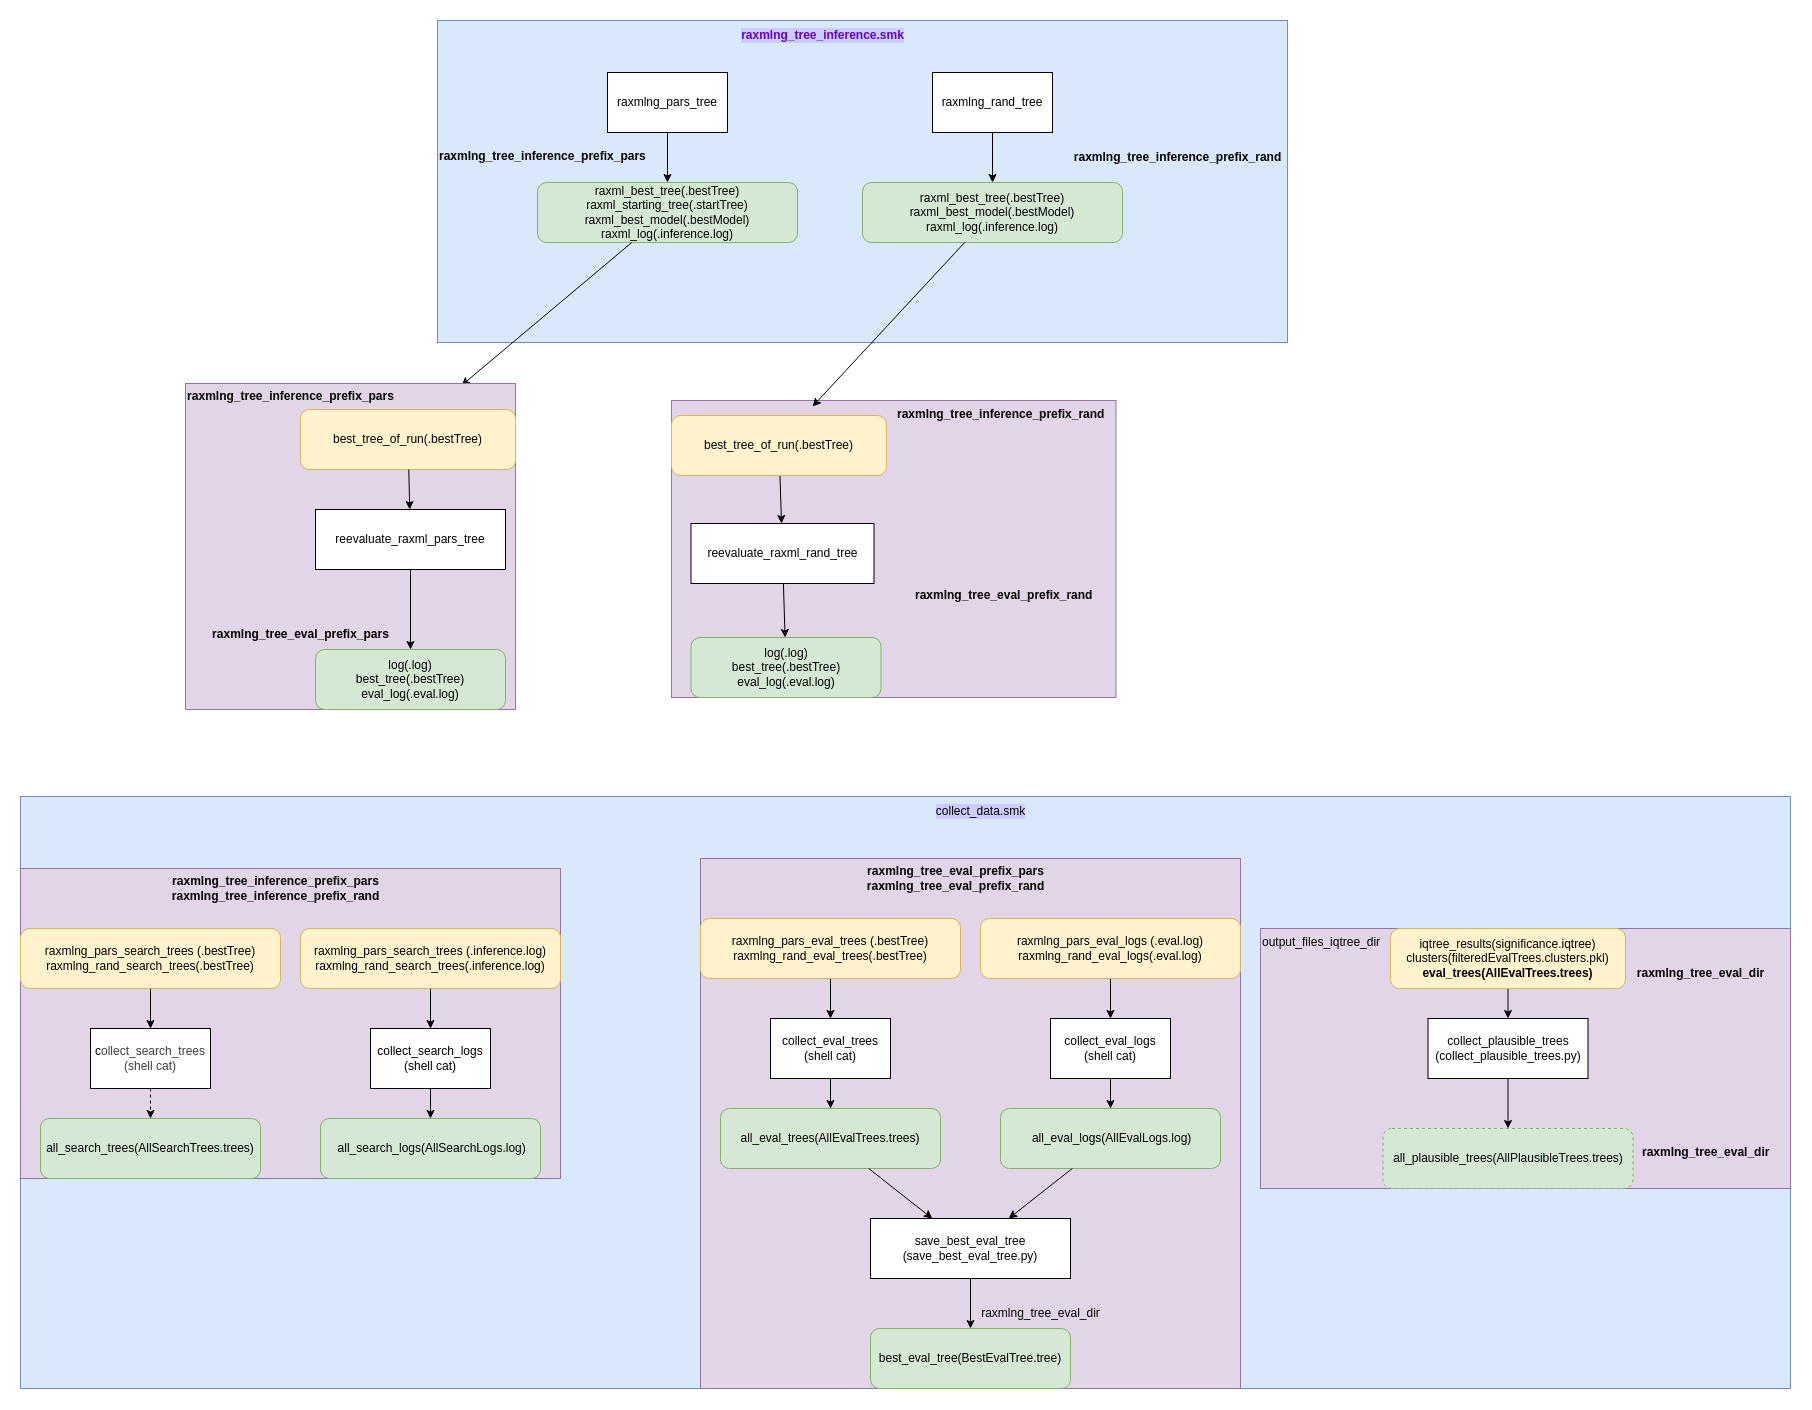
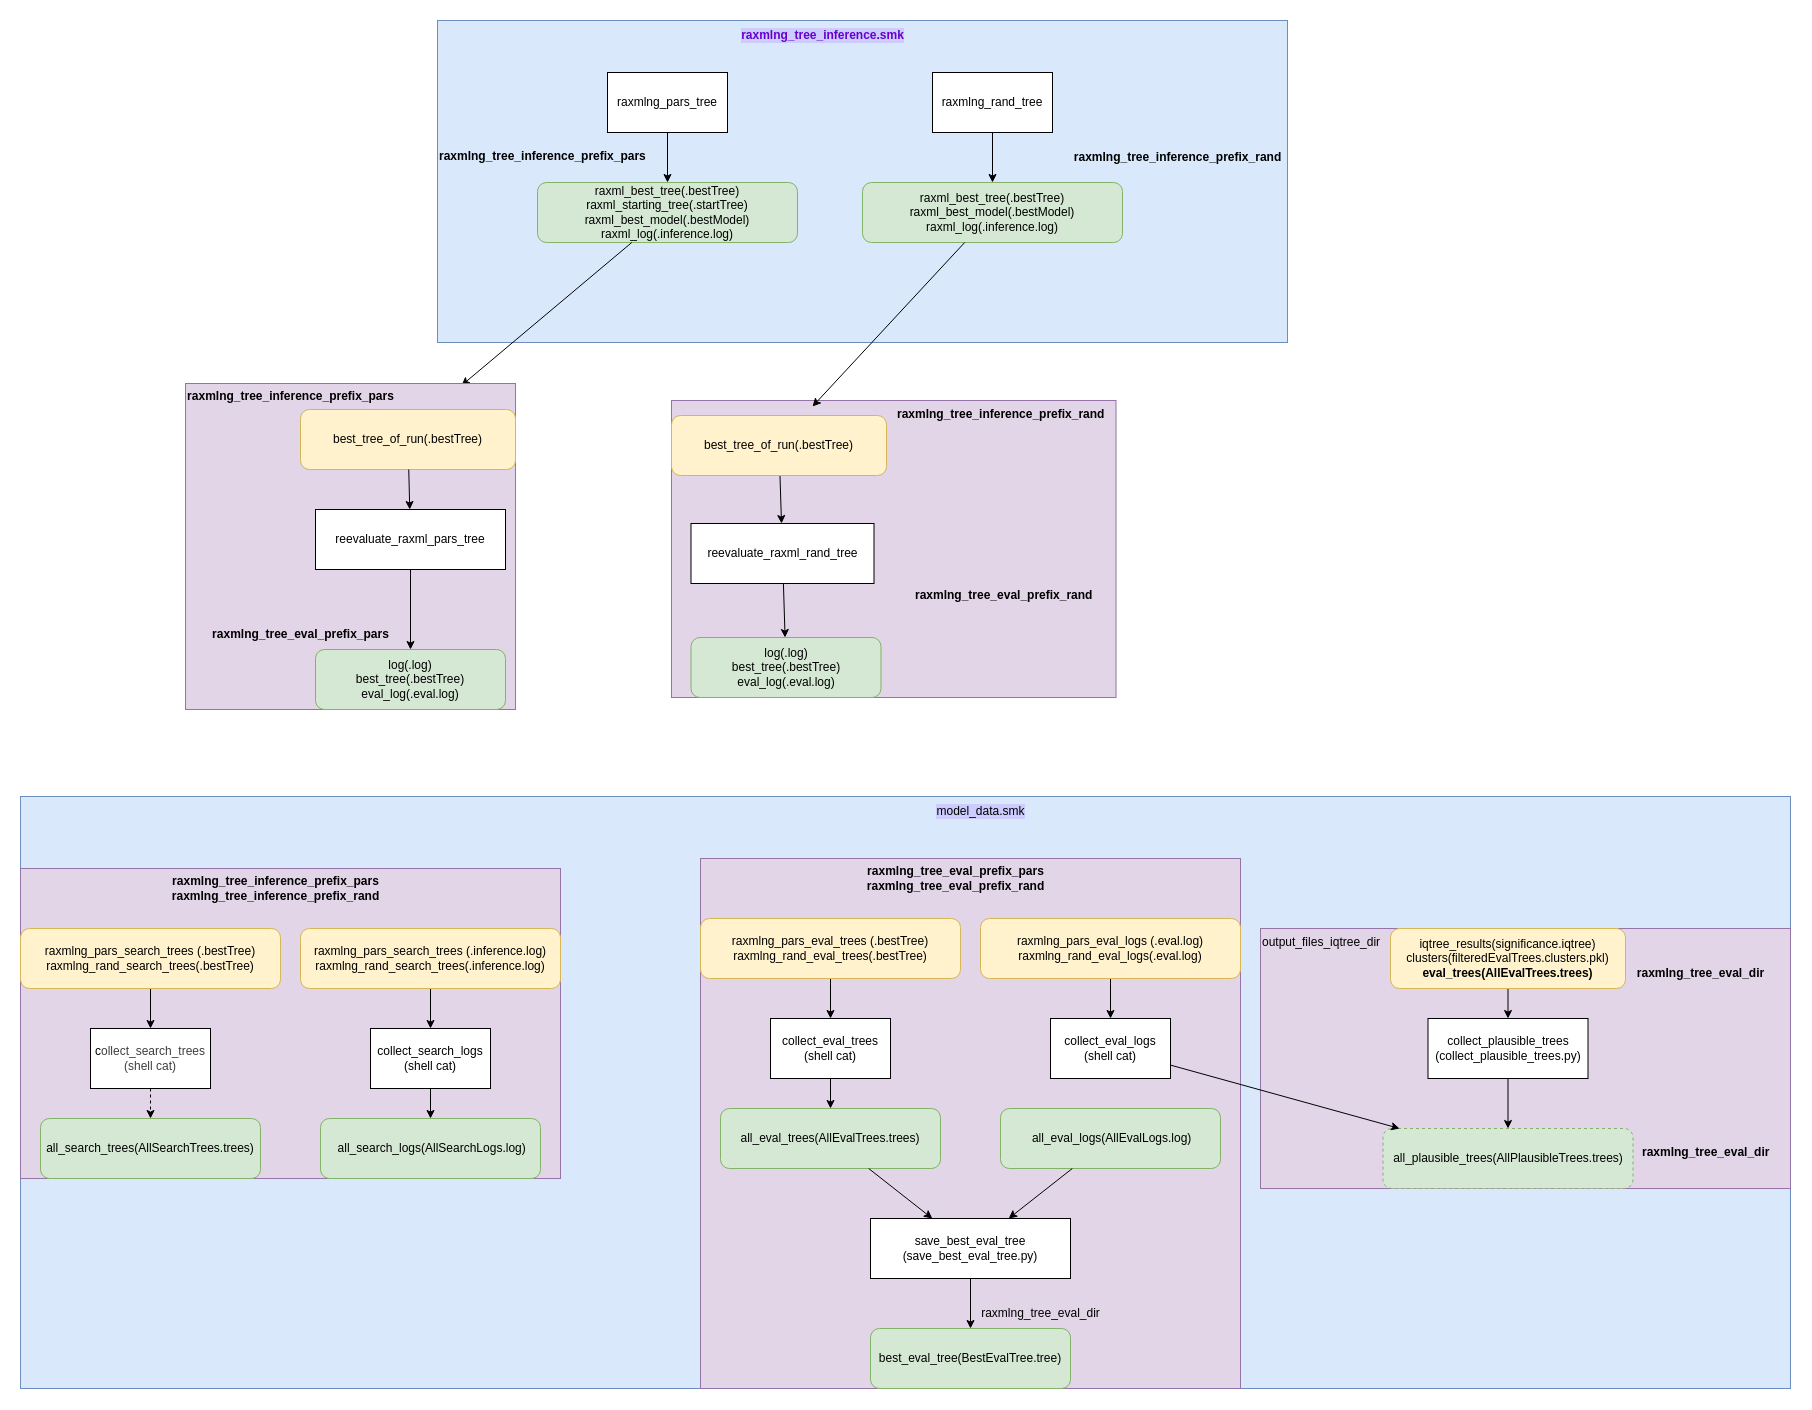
(981, 812) -> (981, 812)
(1111, 1090) -> (1281, 1096)
